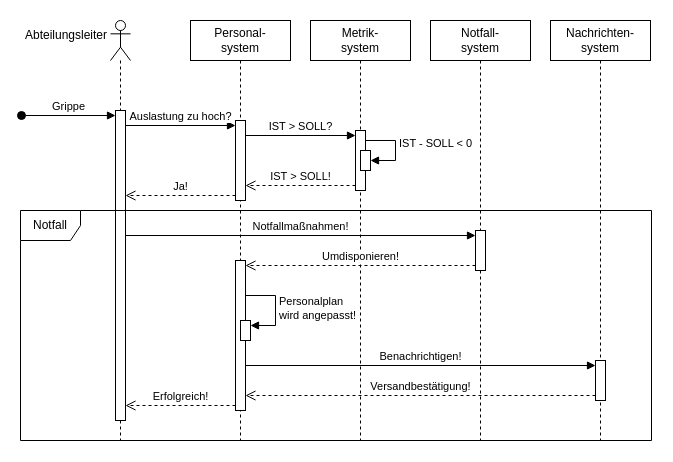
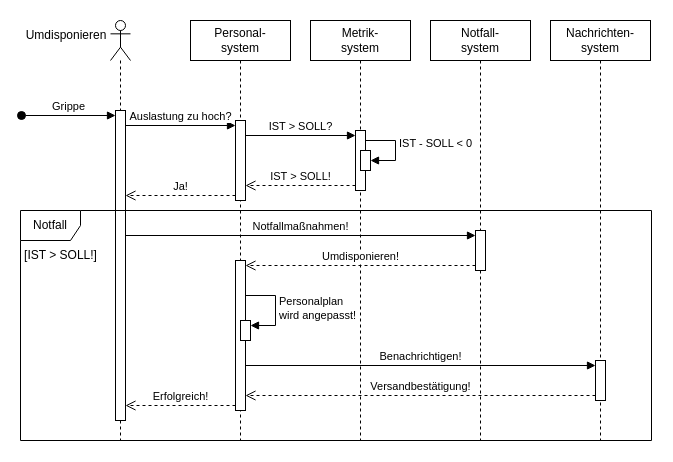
(67, 36) -> (67, 36)
none -> (61, 256)
